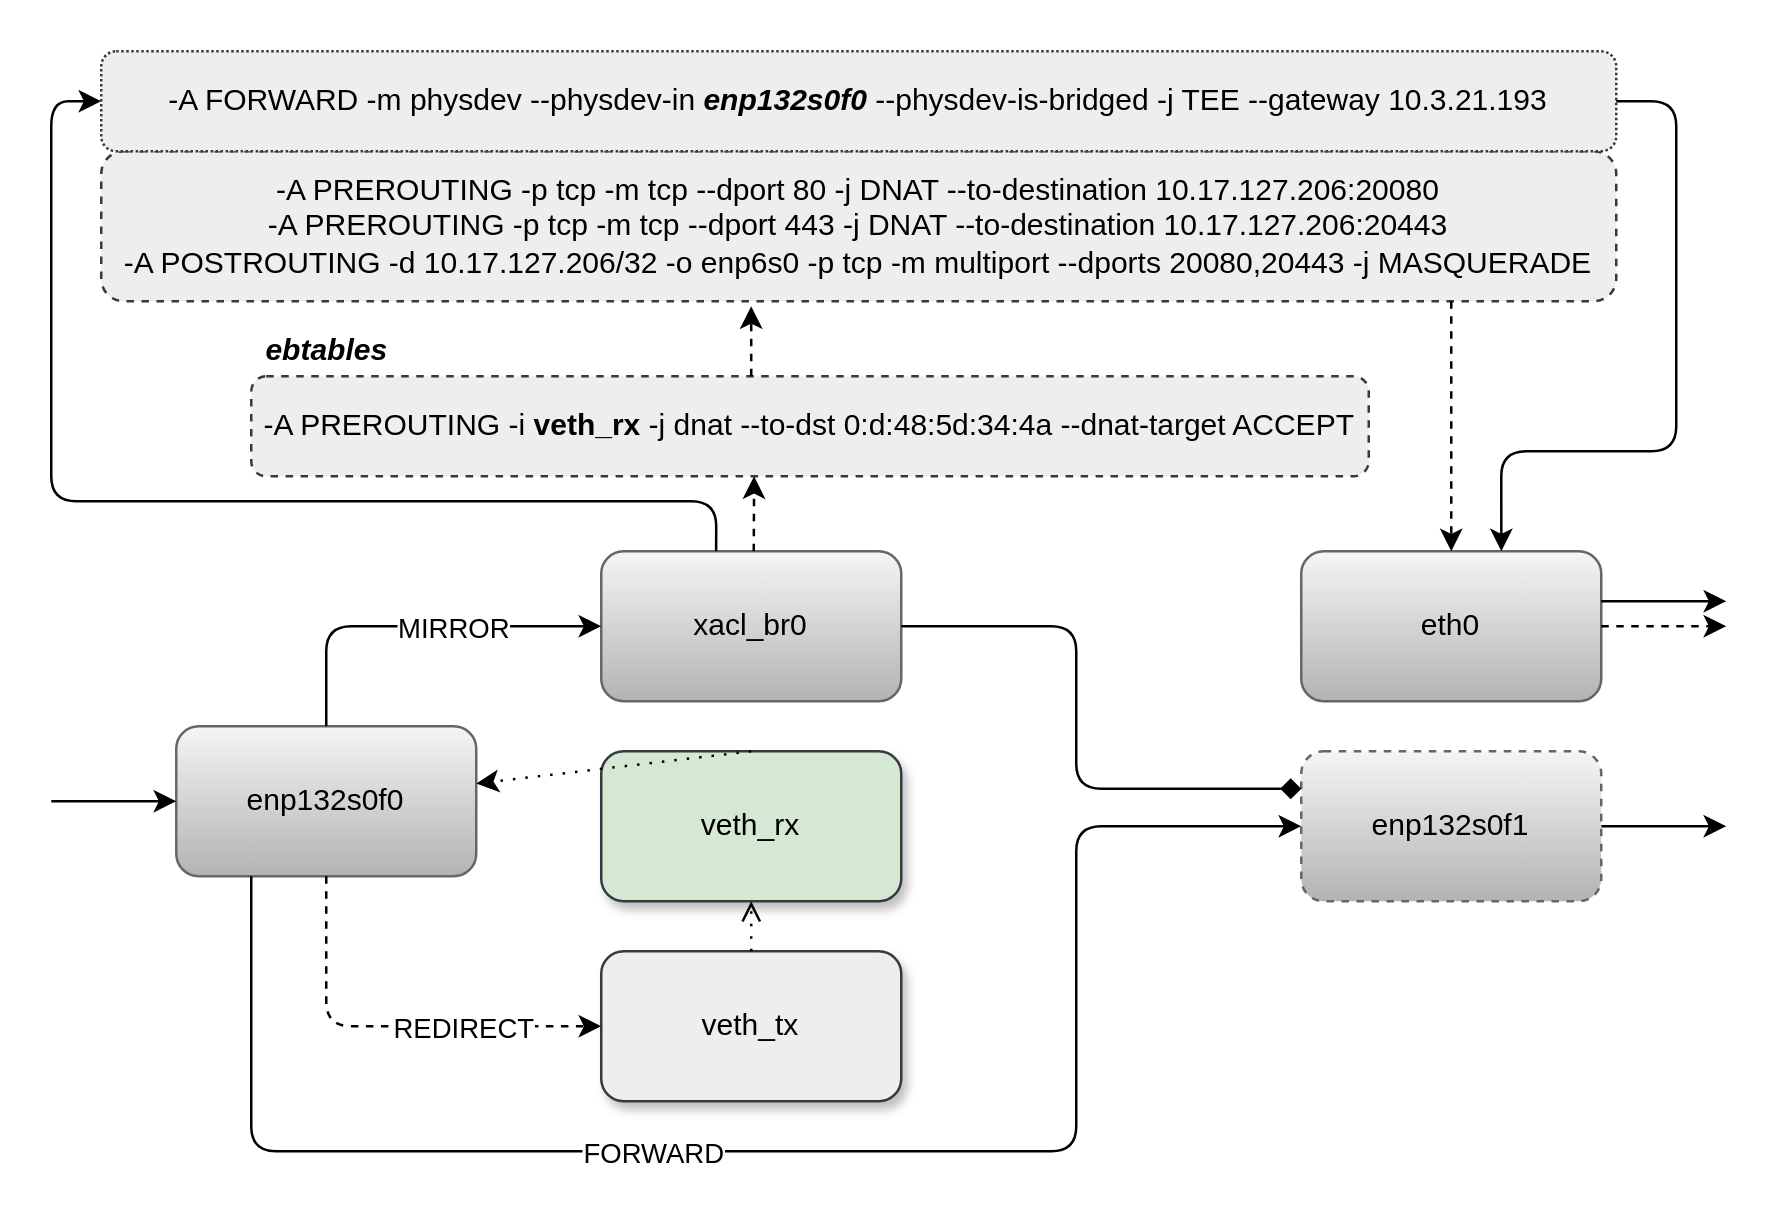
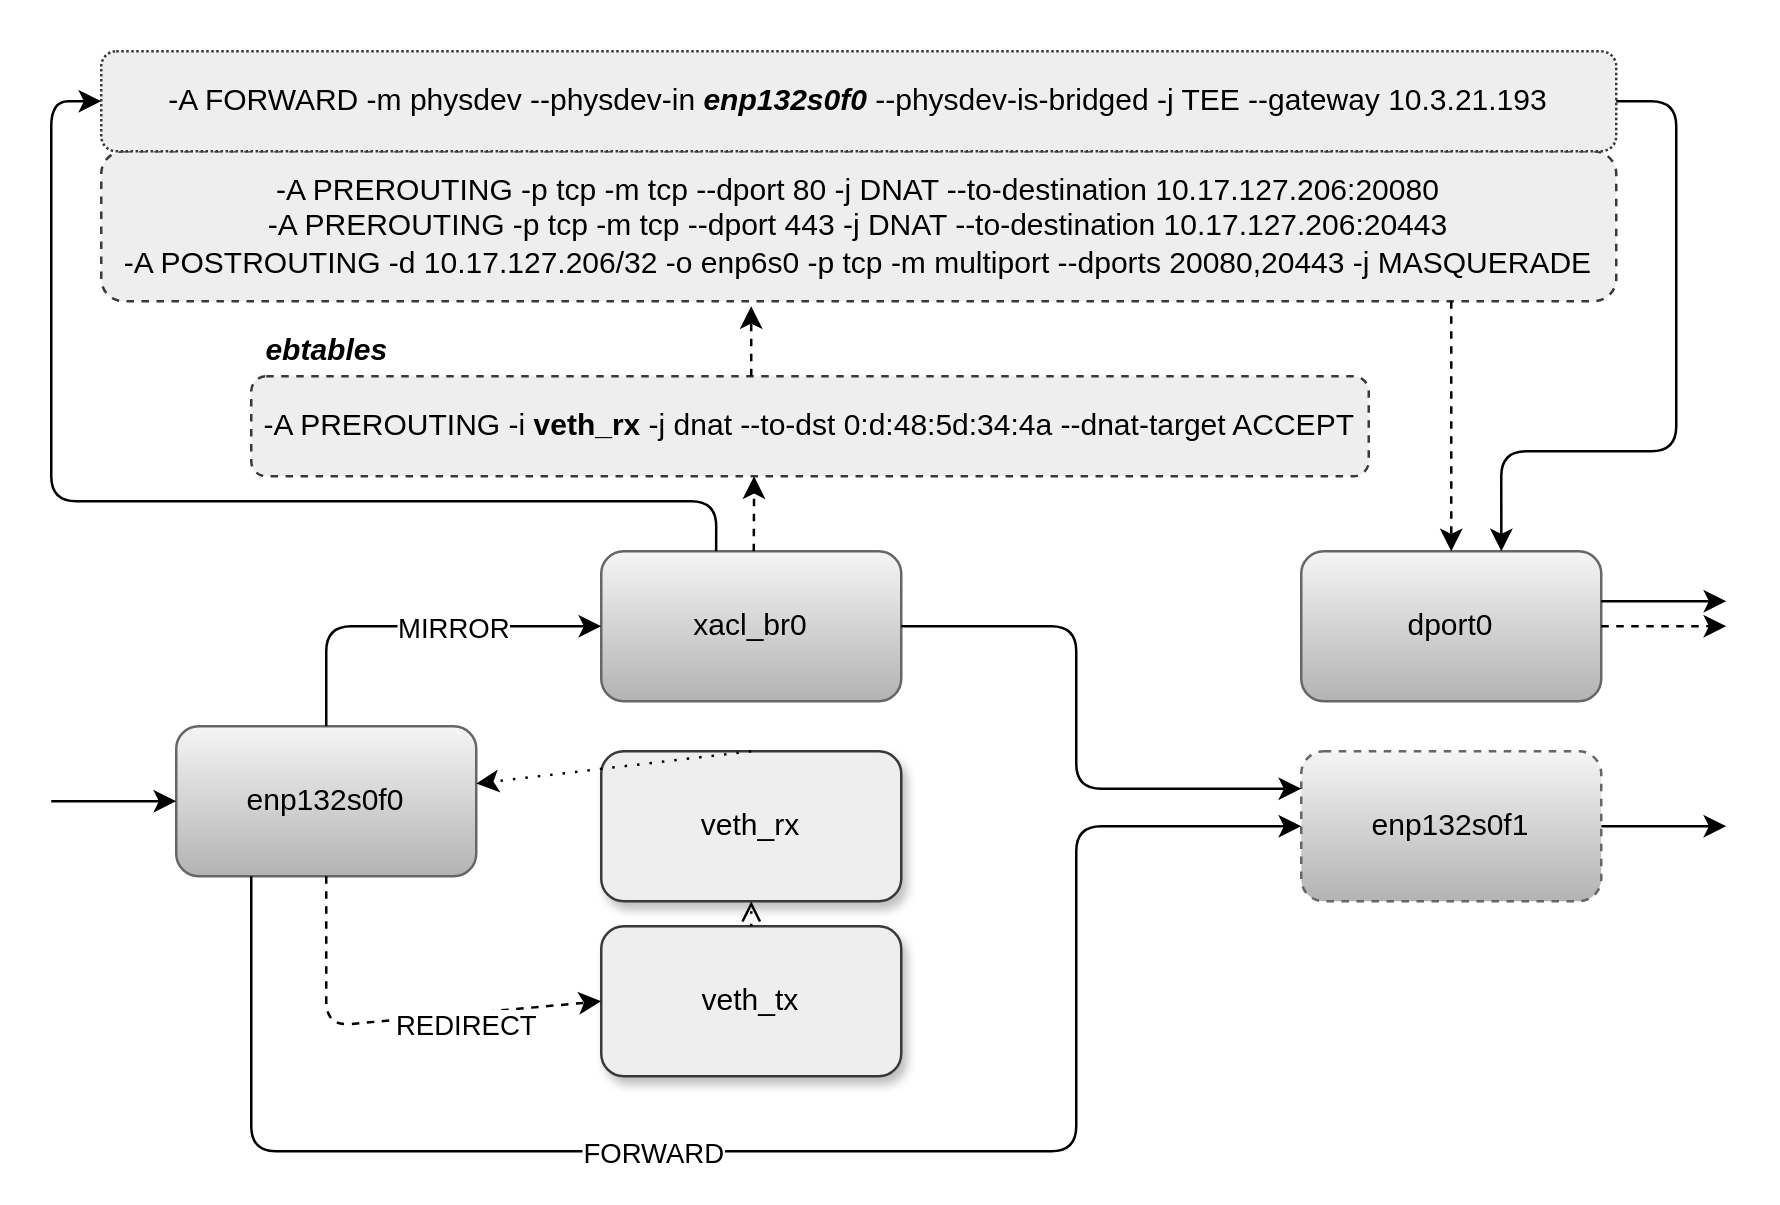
(1451, 626) -> (1451, 626)
(1281, 789) -> (1282, 789)
(751, 826) -> (751, 826)
(751, 1026) -> (751, 1001)
